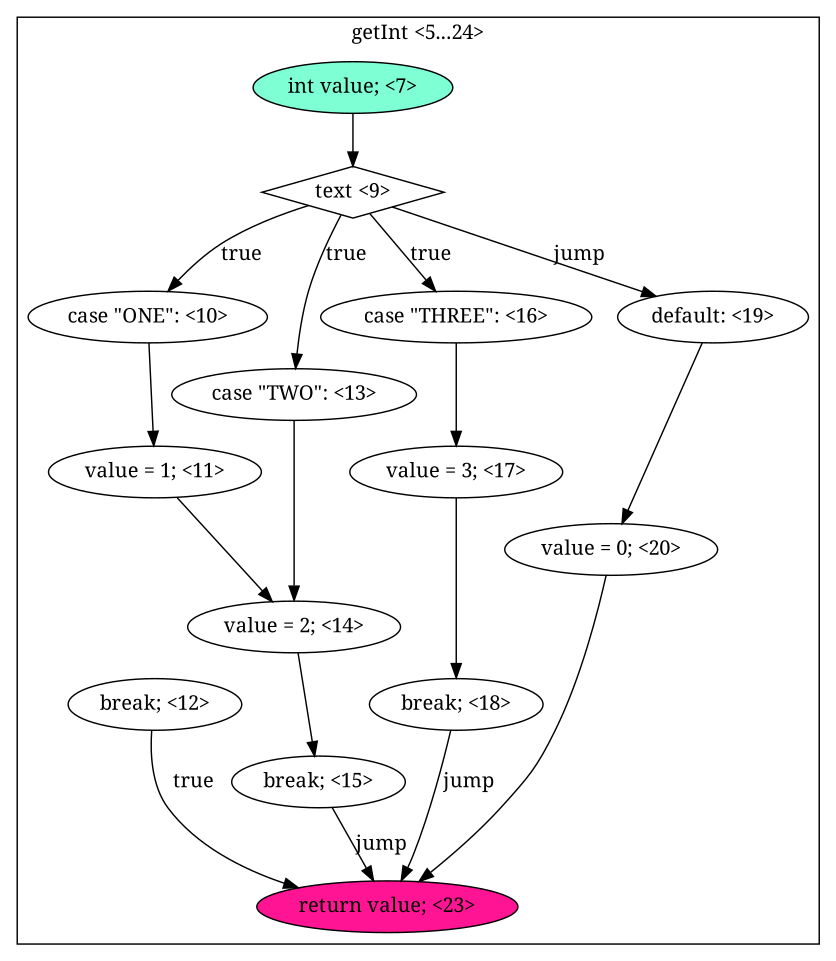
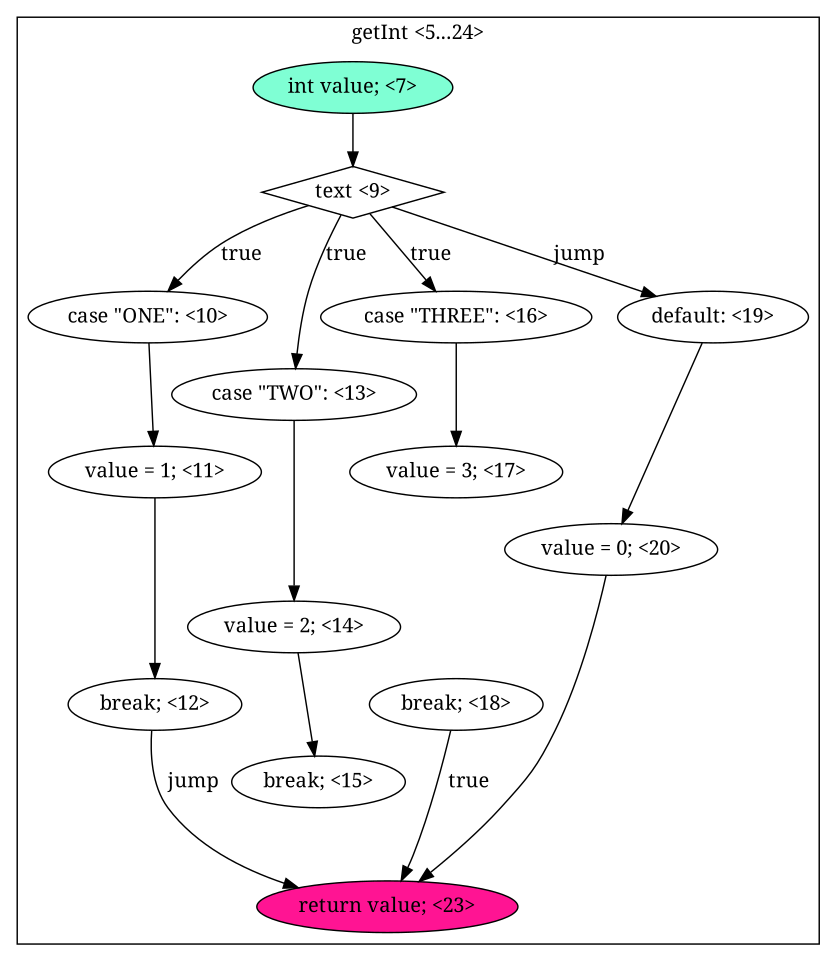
(220, 544) -> (155, 581)
(456, 581) -> none
(194, 782) -> (194, 782)
(469, 782) -> (469, 782)
(349, 838) -> none
